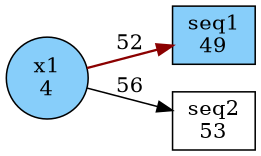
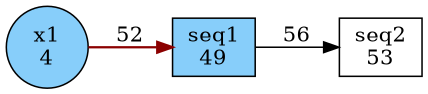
(122, 97) -> (289, 47)
